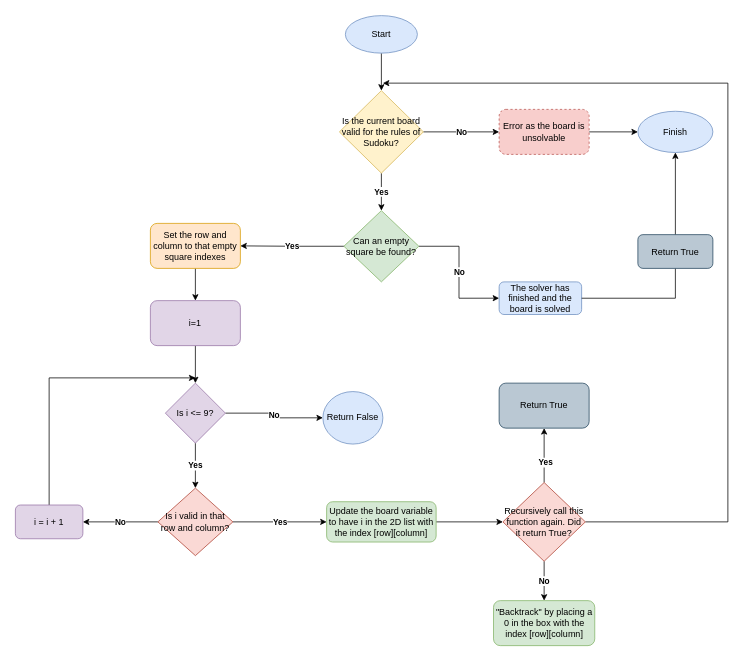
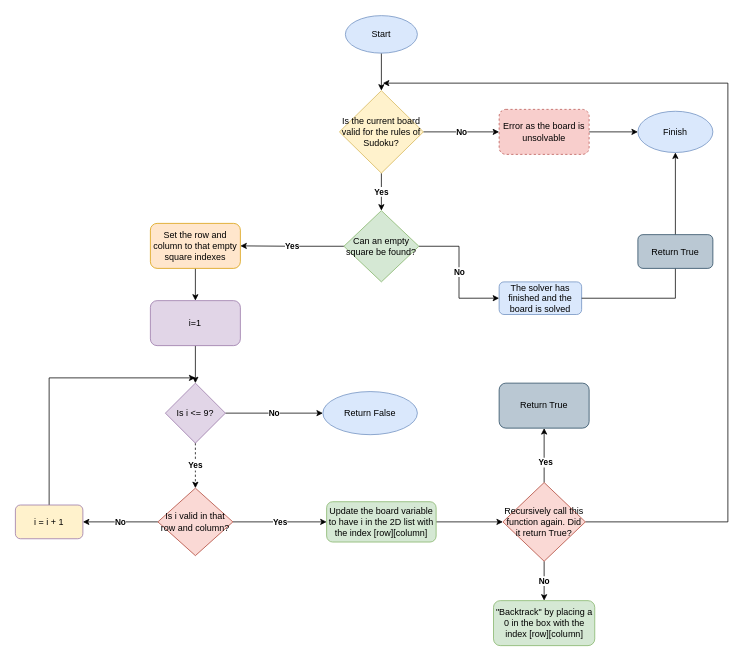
(353, 418) -> (370, 413)
(195, 452) -> (195, 452)
(49, 522) -> (49, 522)
